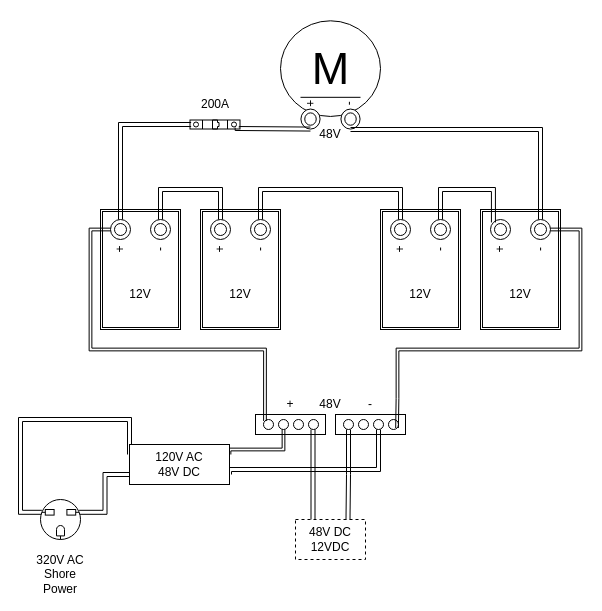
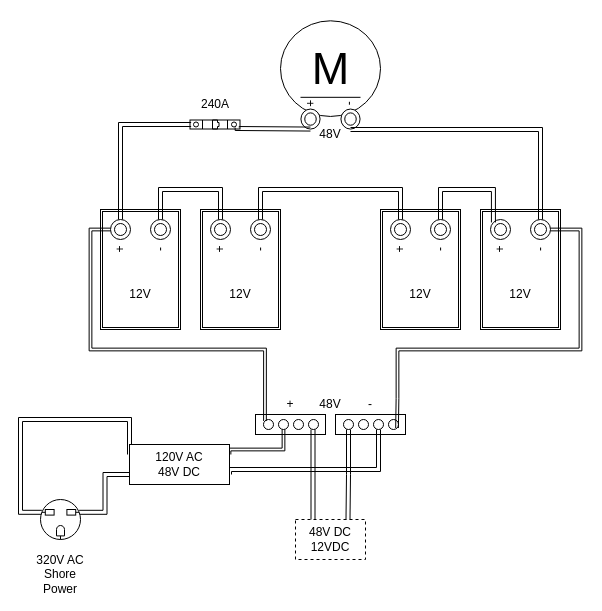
(216, 105) -> (216, 105)
